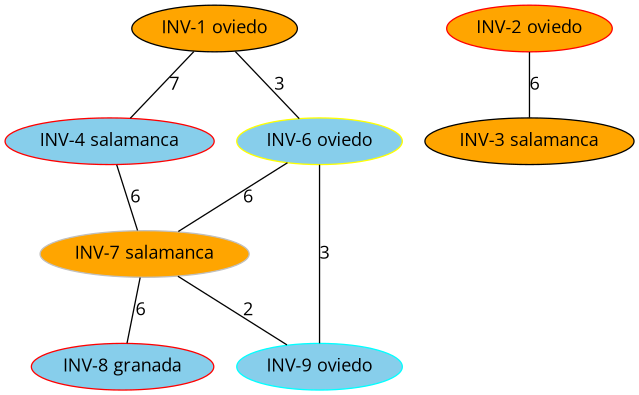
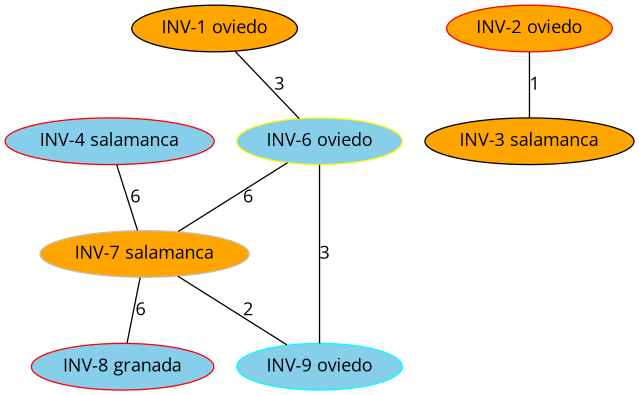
(162, 85) -> none
(535, 85) -> (535, 85)
